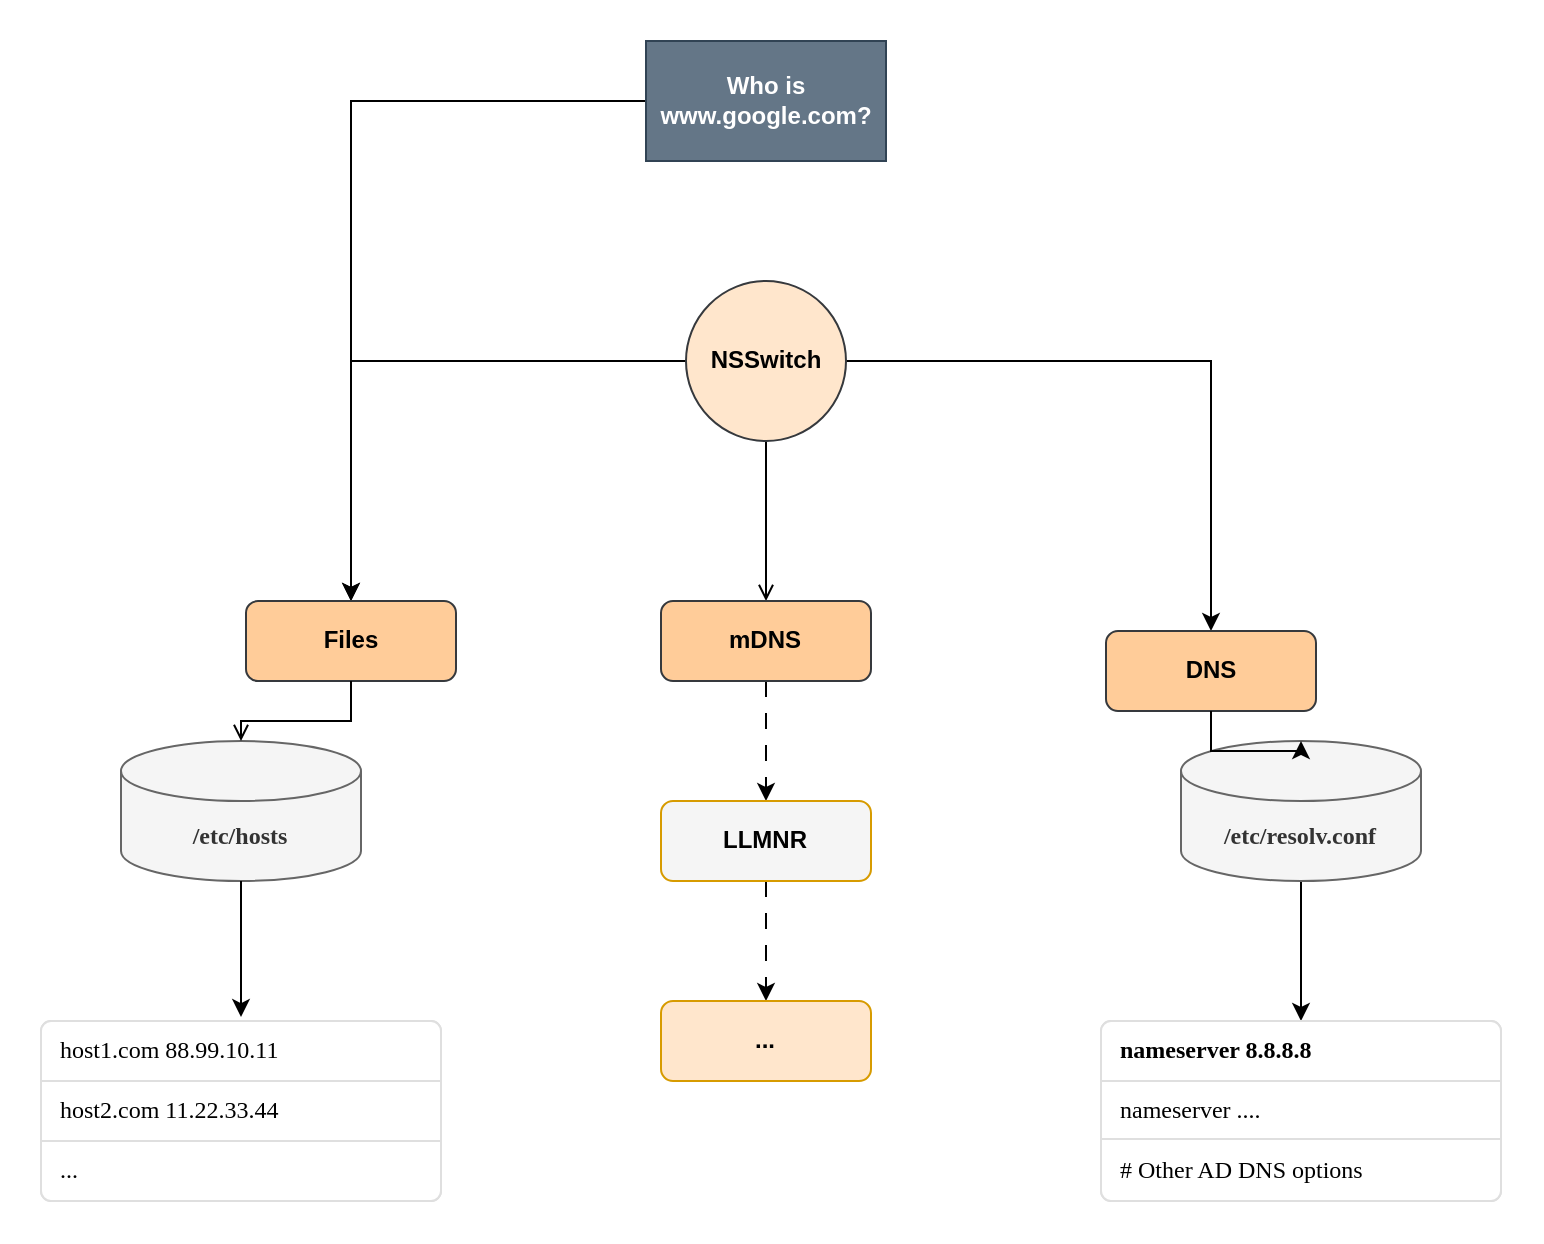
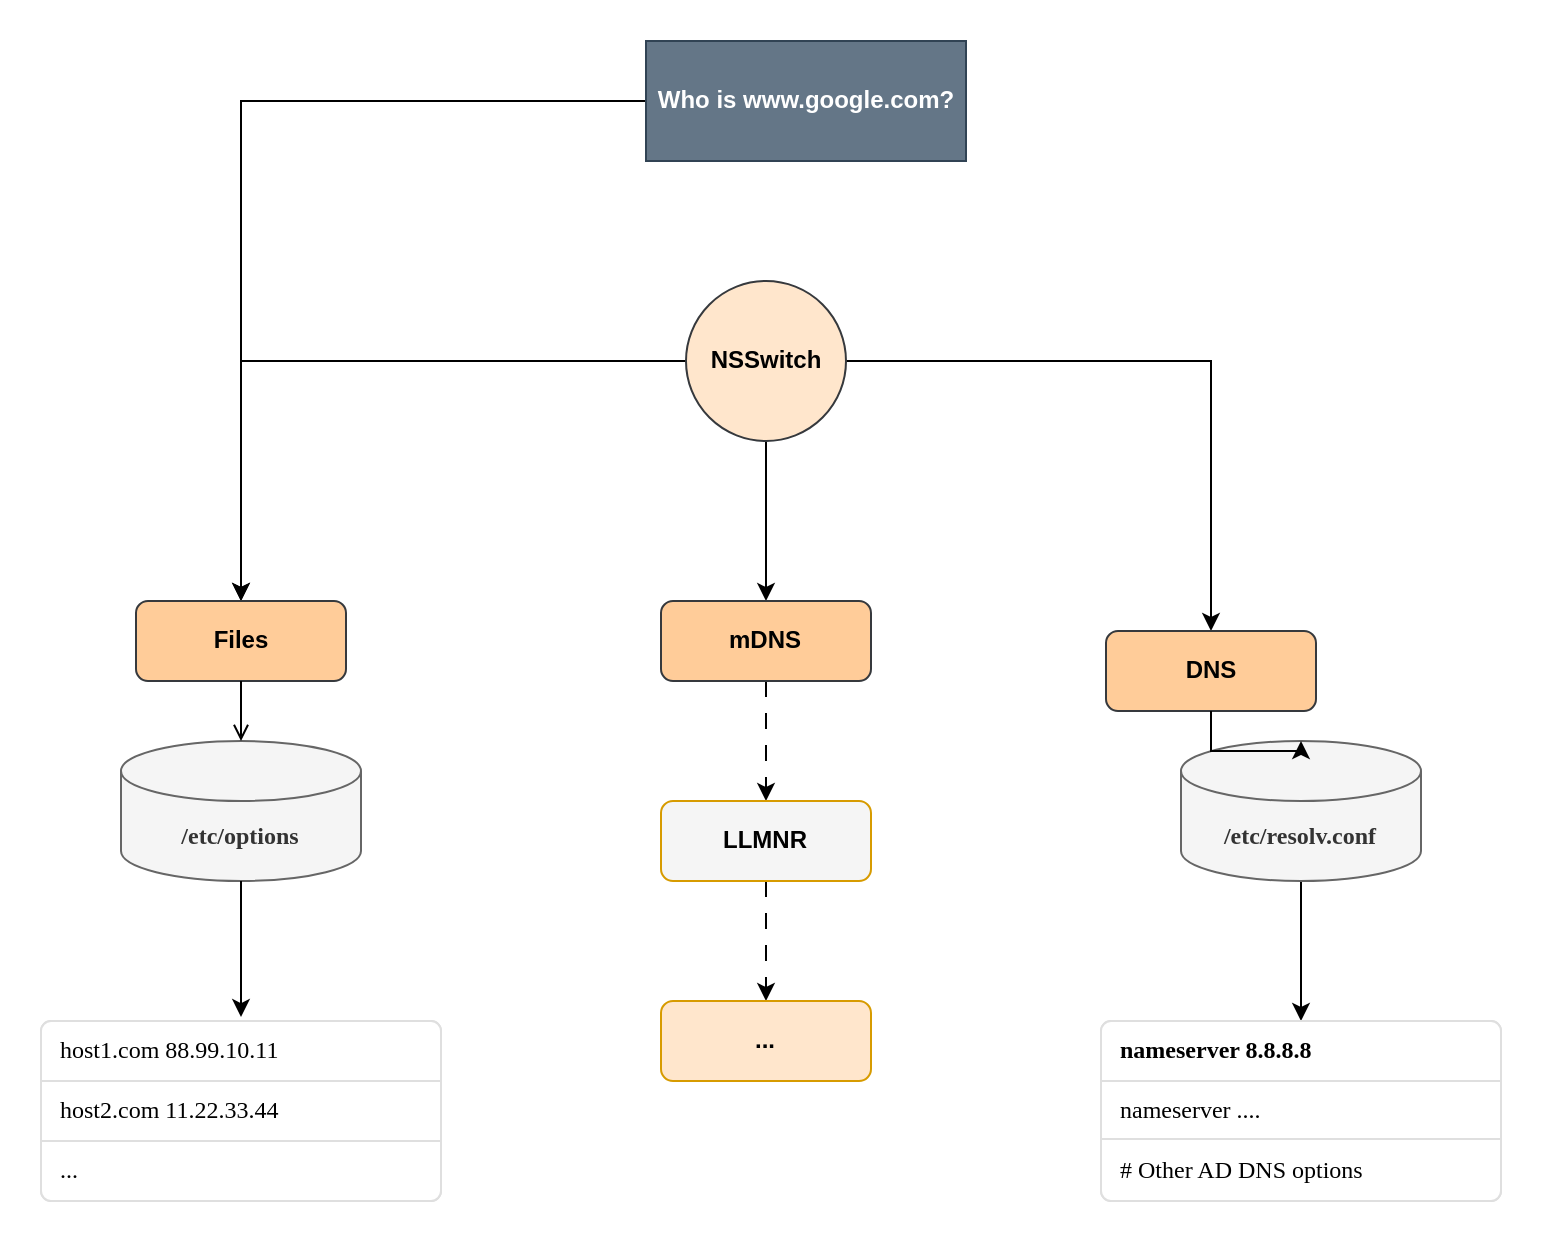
(766, 101) -> (806, 101)
(766, 588) -> (766, 586)
(351, 641) -> (241, 641)
(241, 837) -> (241, 837)
